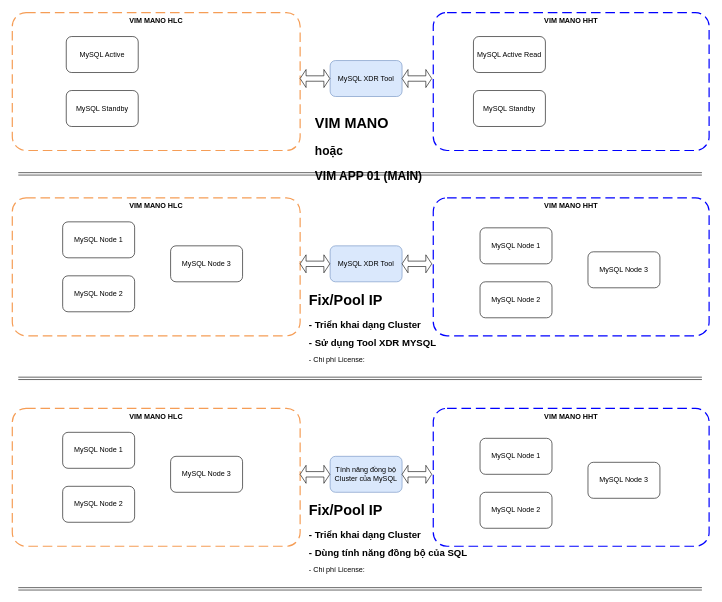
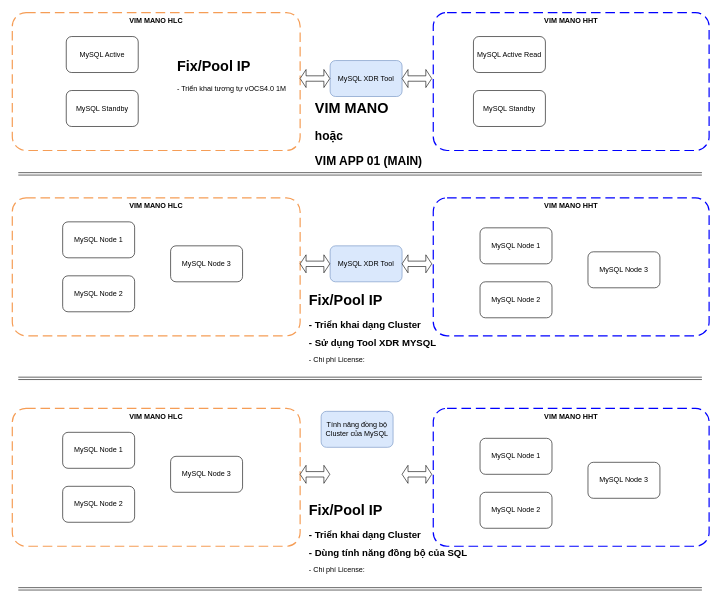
none -> (231, 90)
(369, 153) -> (369, 138)
(366, 474) -> (357, 429)
